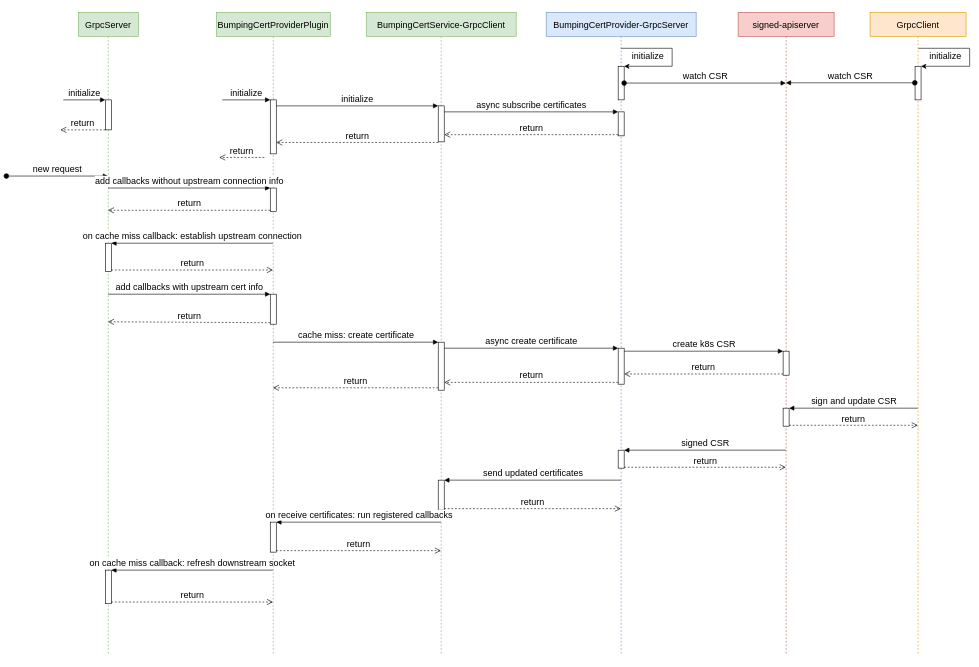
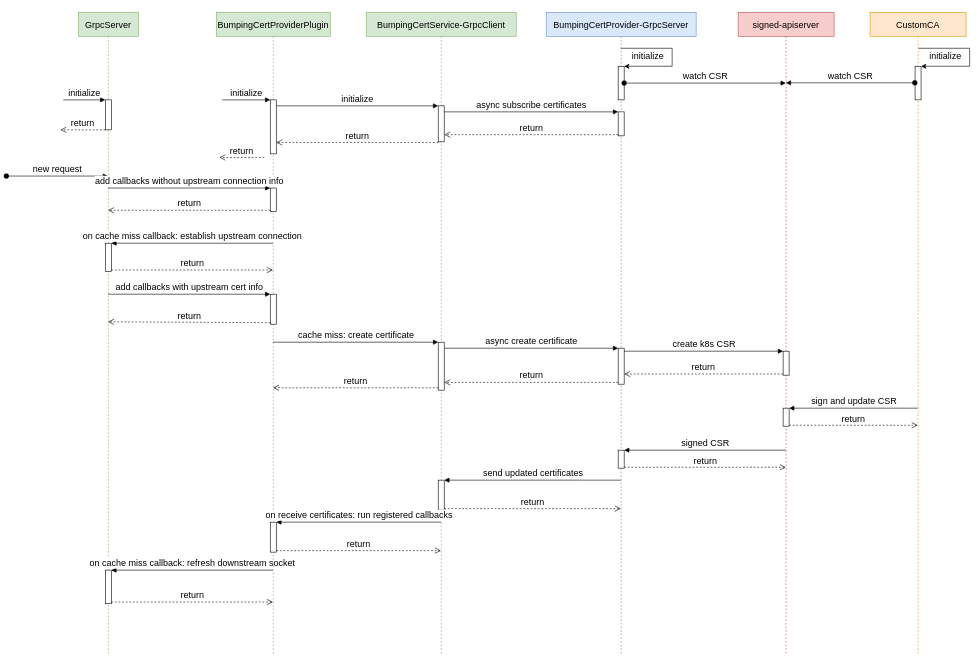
(918, 24) -> (918, 24)
